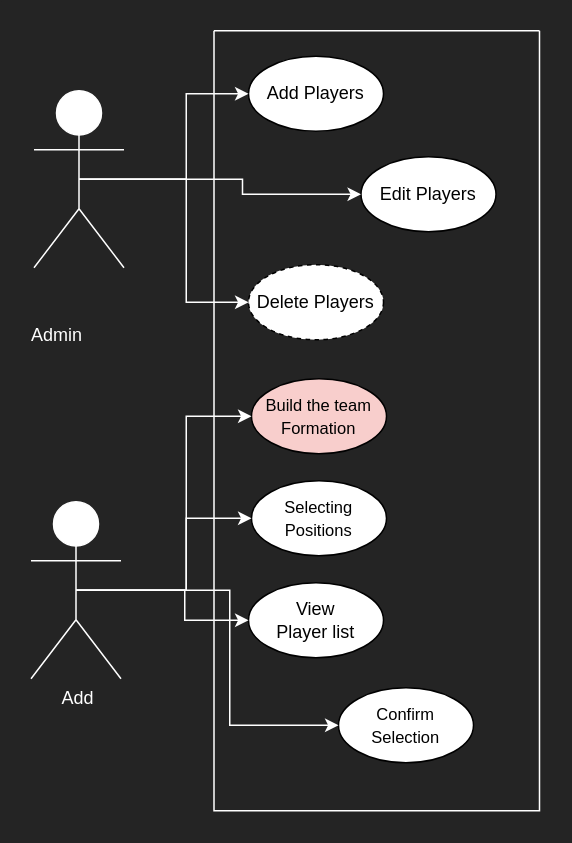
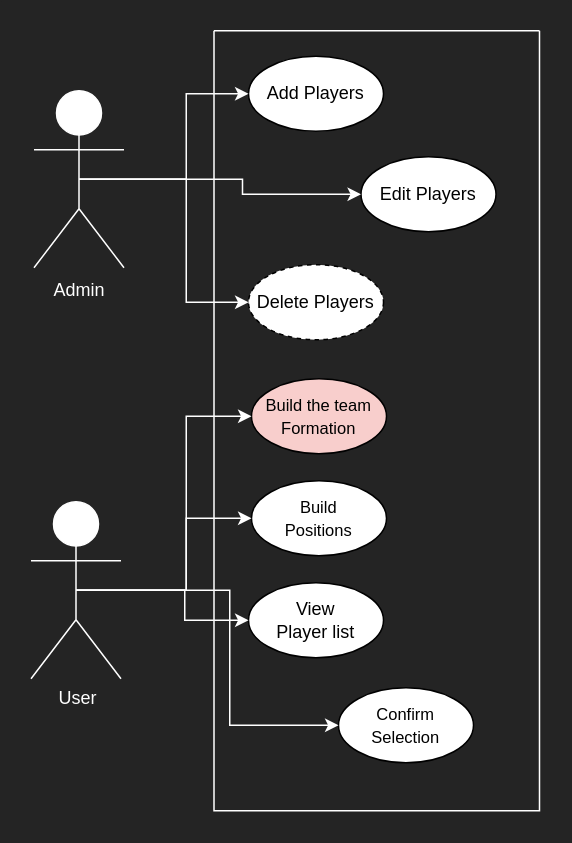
(56, 335) -> (79, 290)
(319, 518) -> (319, 518)
(78, 698) -> (78, 698)
